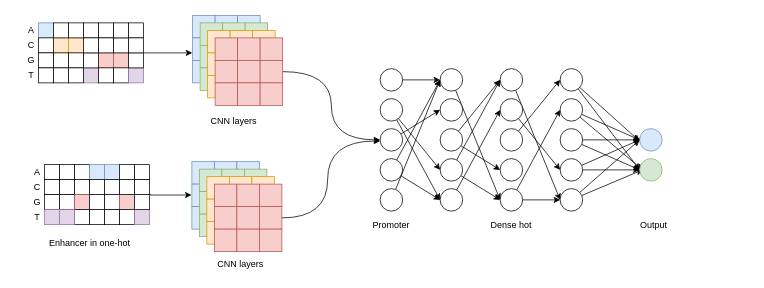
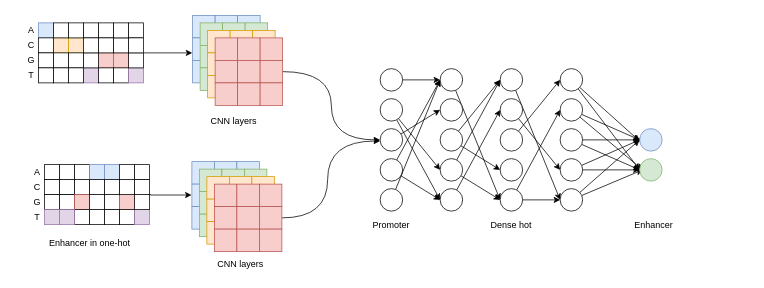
(654, 225) -> (654, 225)
